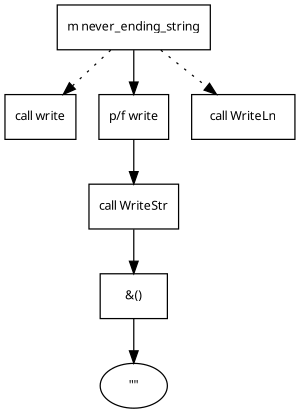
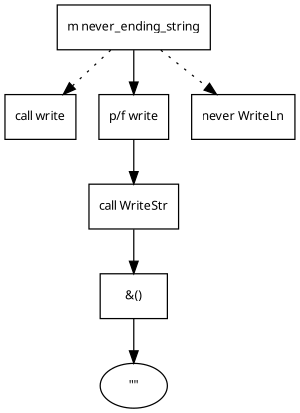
(243, 117) -> (243, 117)
